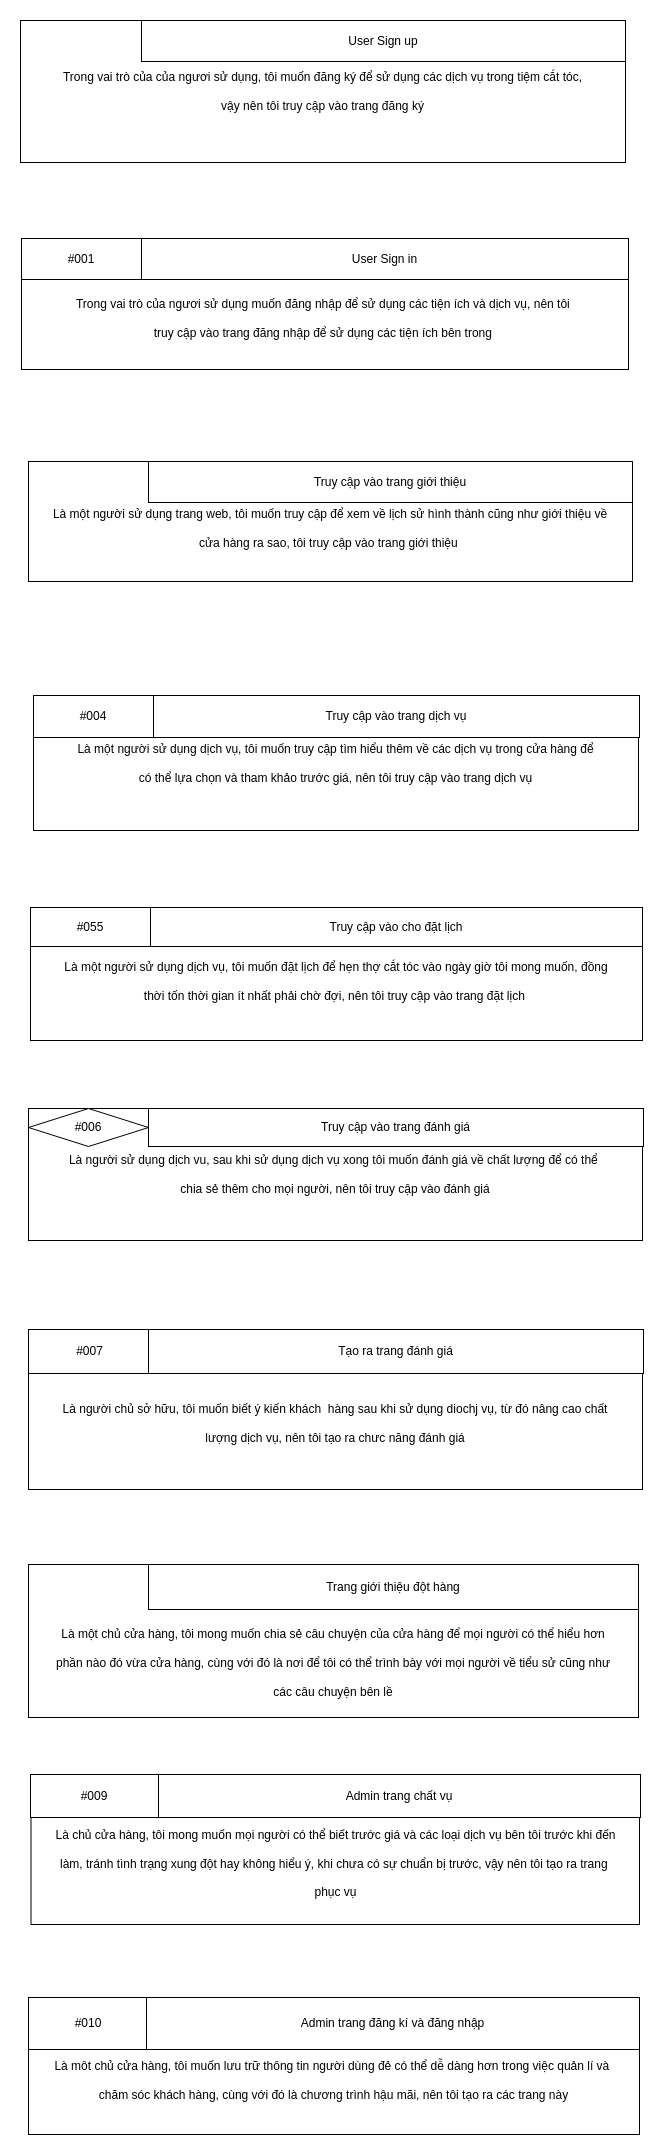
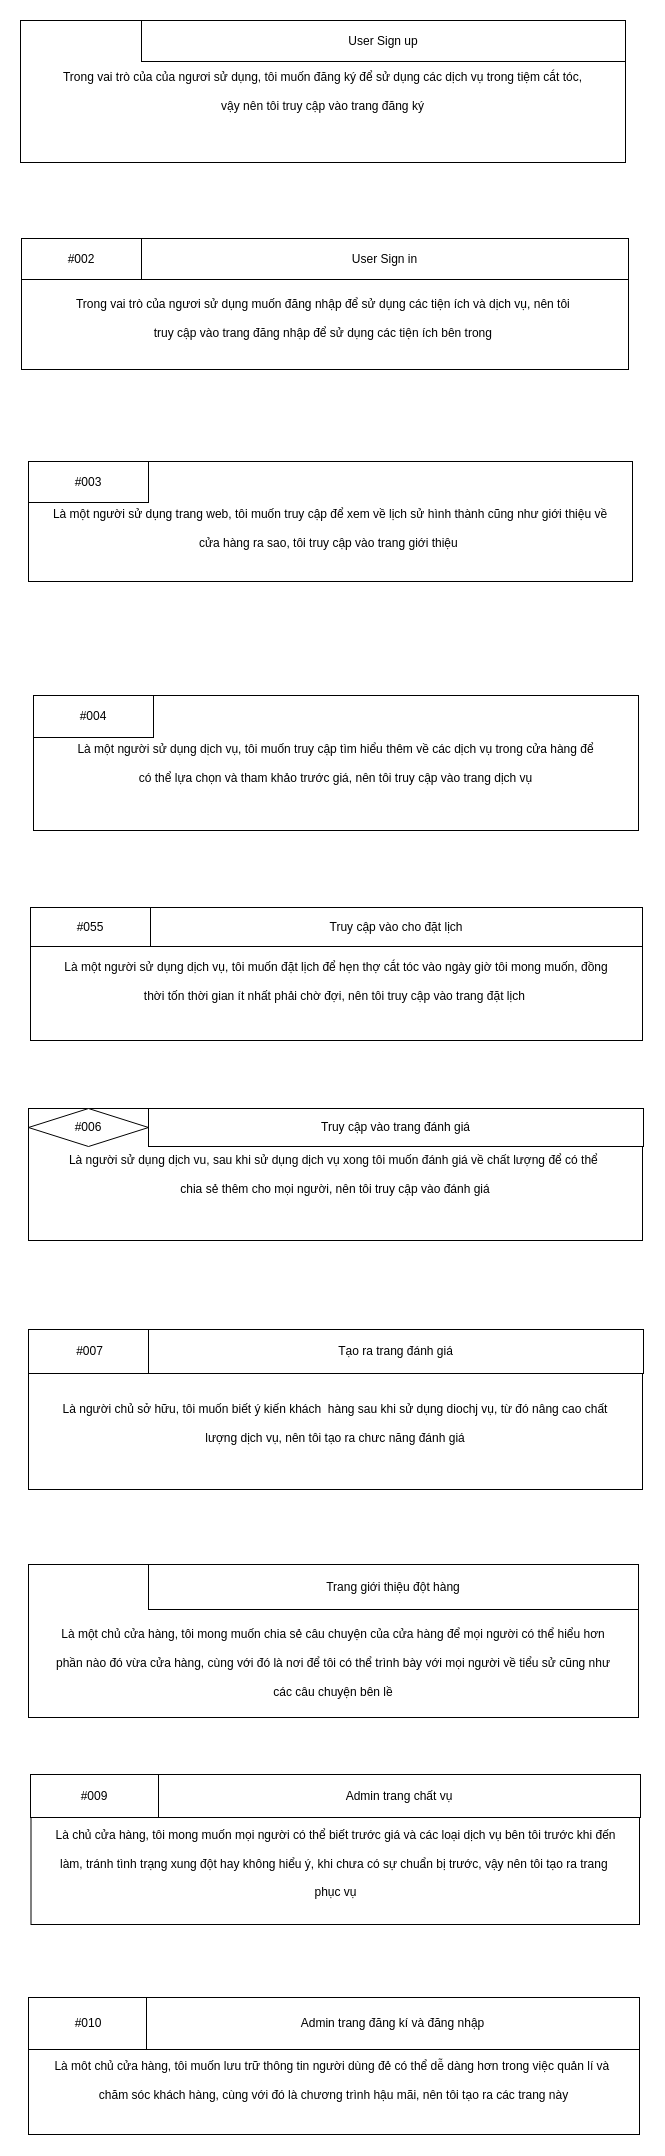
(82, 260) -> (82, 260)
none -> (89, 482)
(391, 482) -> none
(397, 717) -> none
